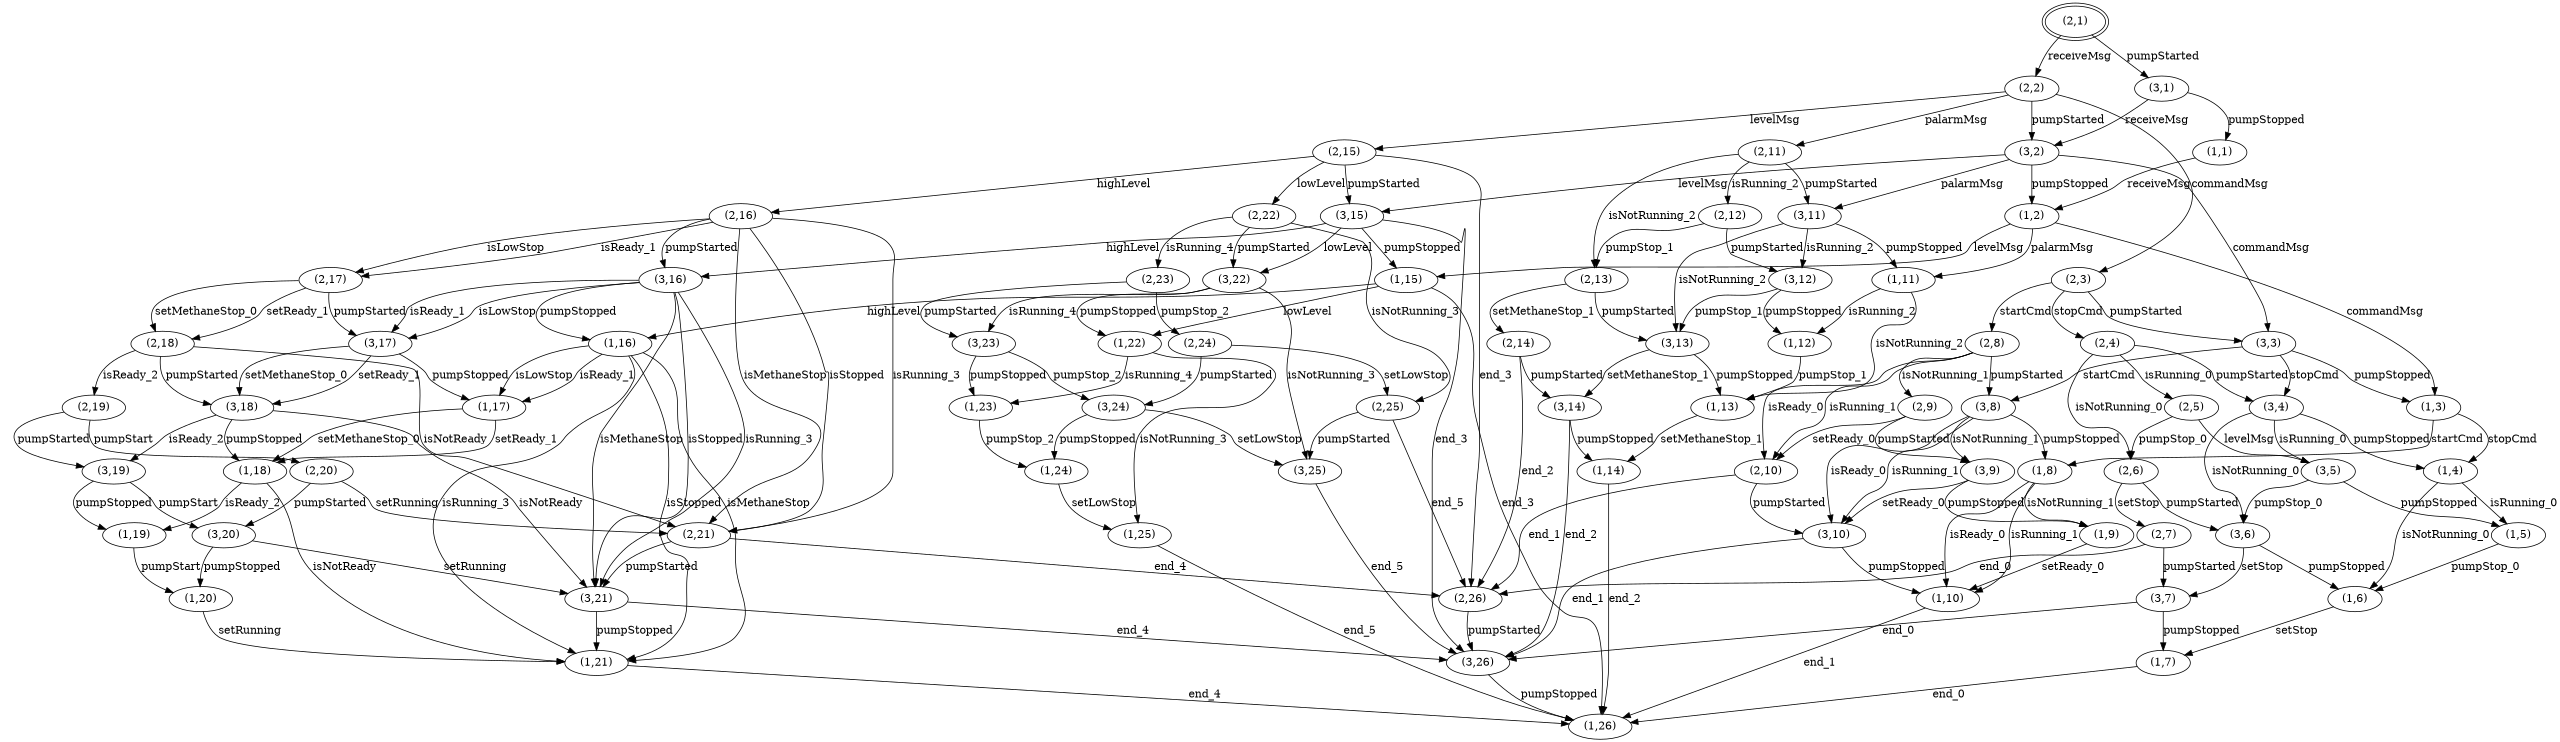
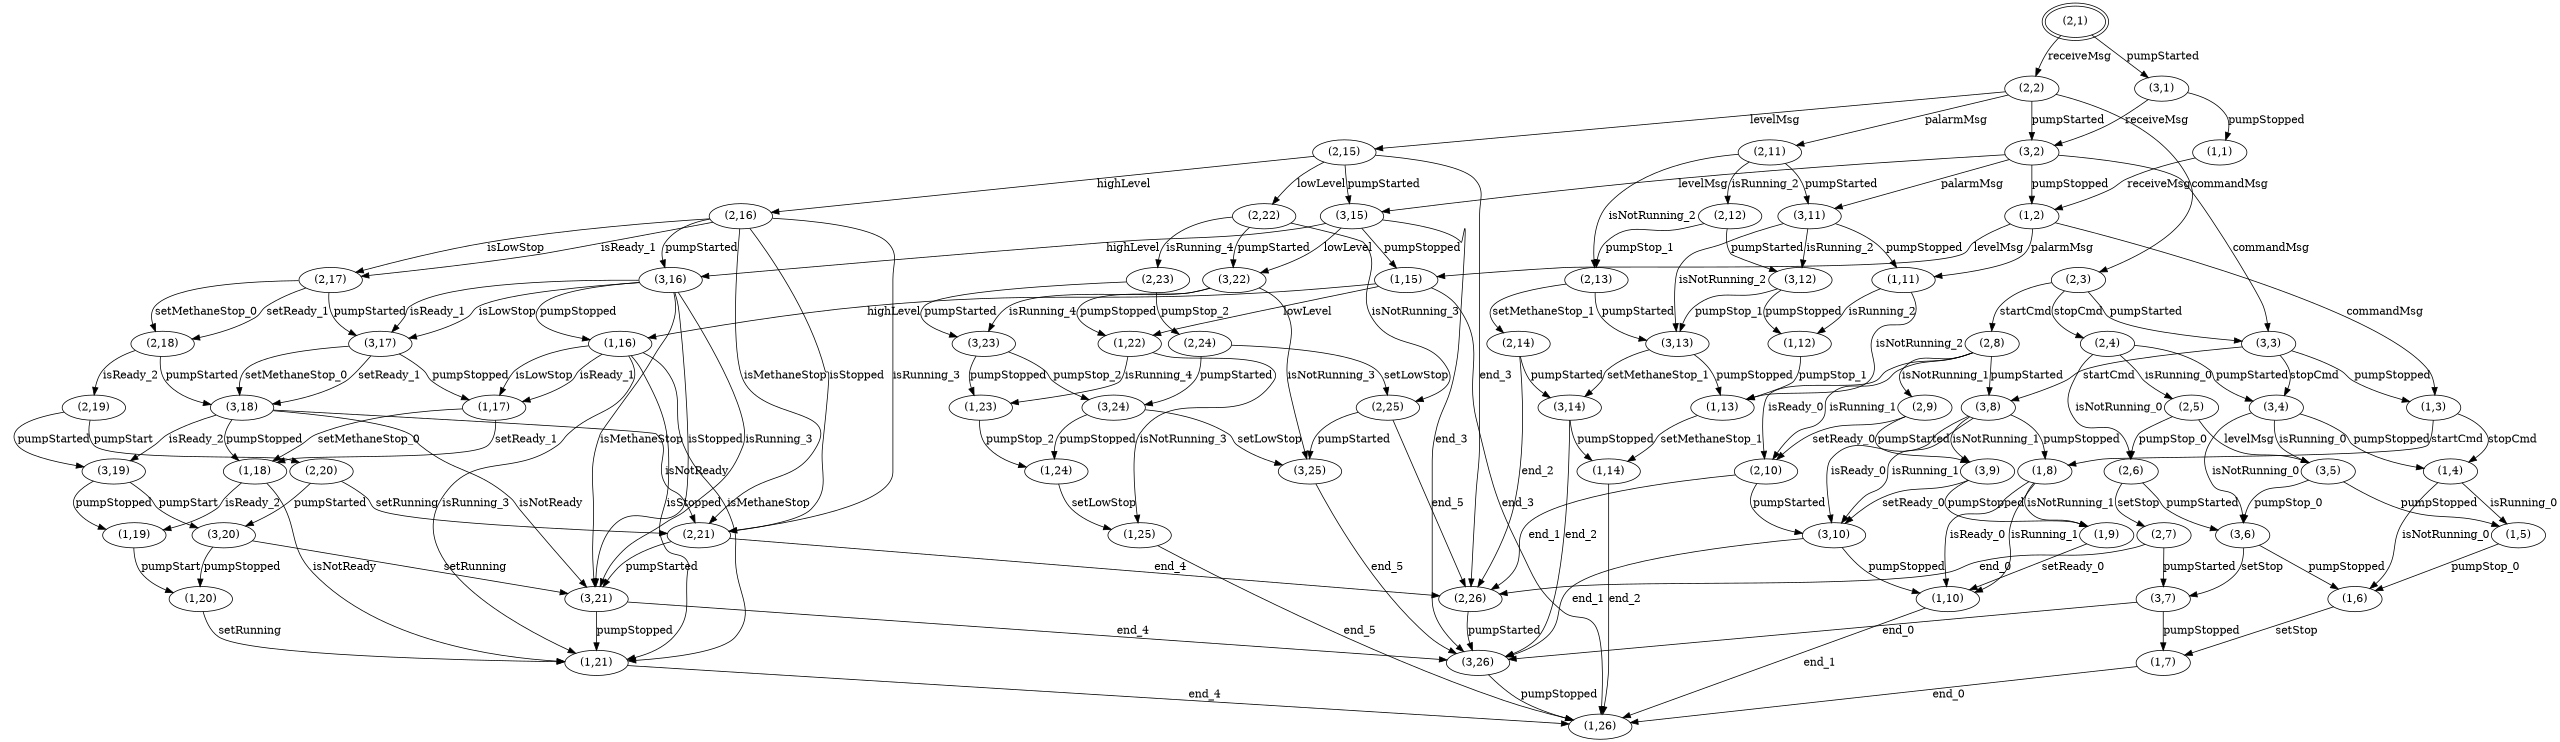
(419, 425) -> (513, 423)
